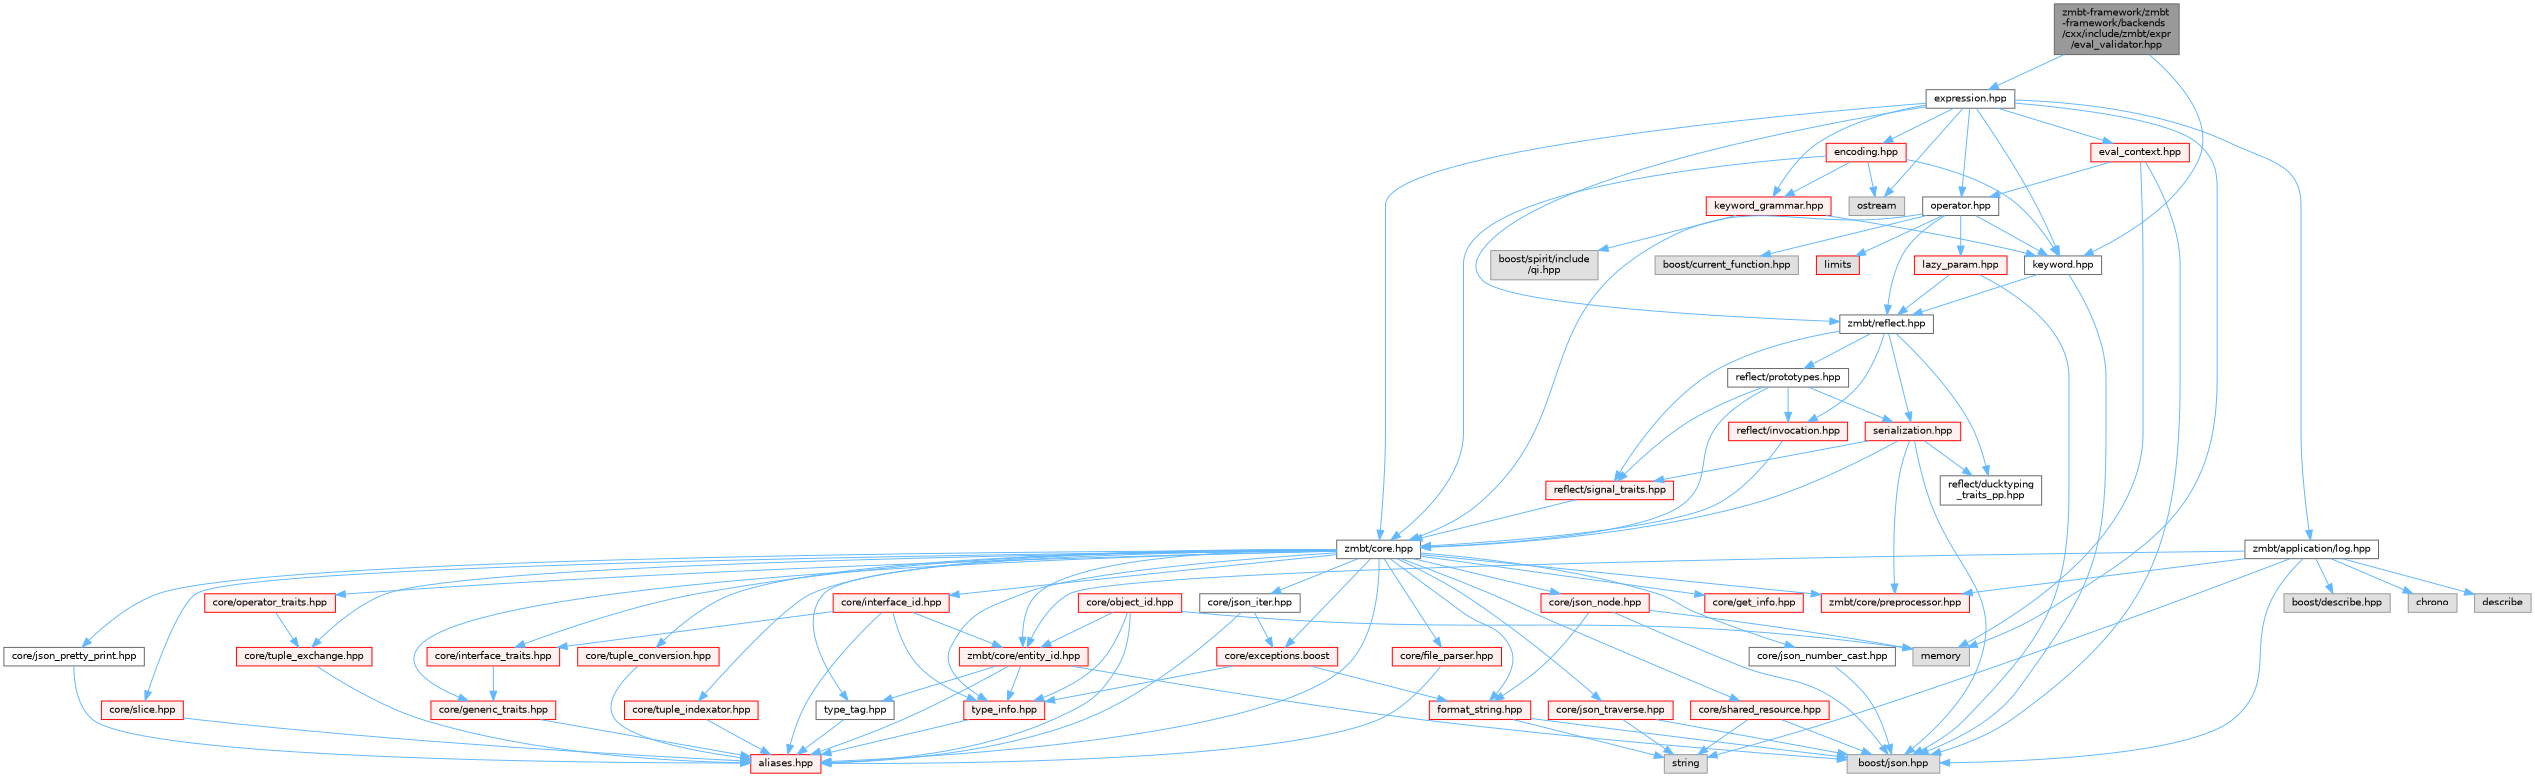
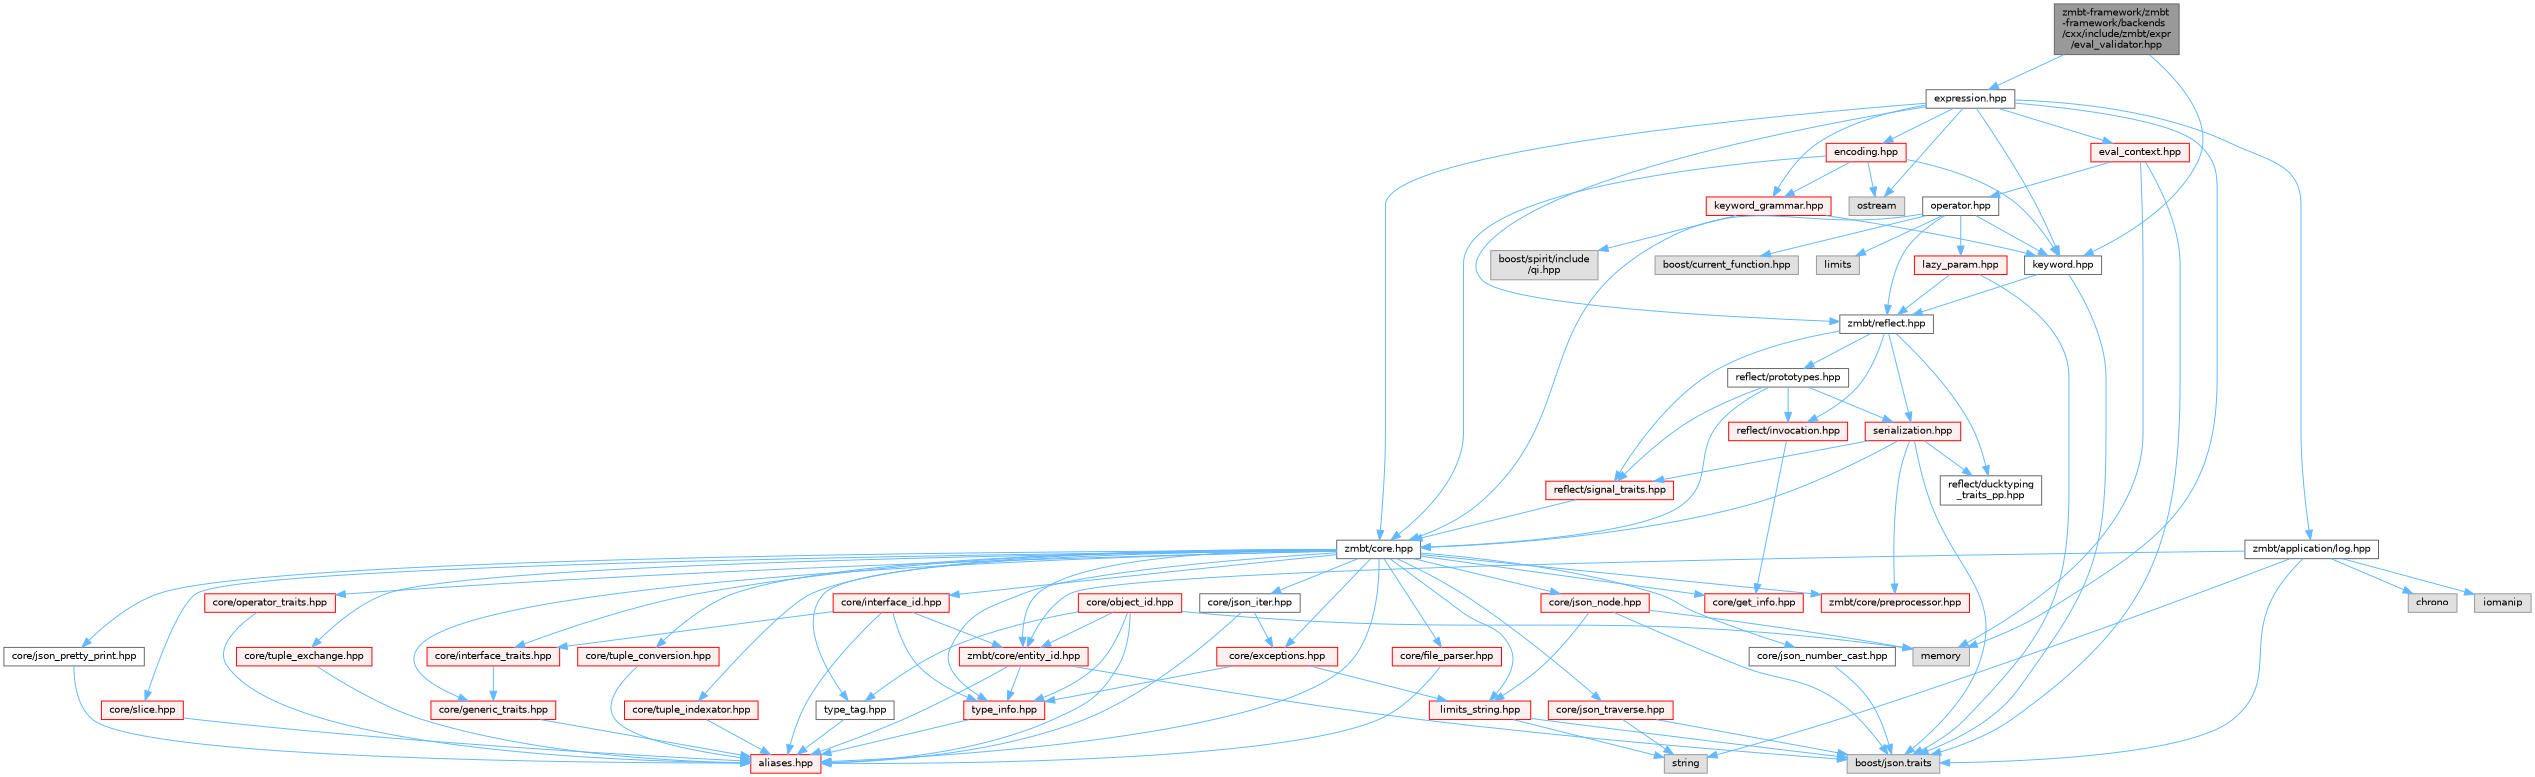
(1966, 148) -> none
(1838, 265) -> (1838, 265)
(1705, 509) -> (1772, 512)
(2115, 575) -> none
(2337, 603) -> none
(2503, 603) -> (2503, 603)
(284, 626) -> (368, 729)
(1277, 657) -> (1277, 657)
(949, 680) -> (965, 642)
(1480, 710) -> (1480, 710)
(1760, 710) -> none
(1893, 764) -> (1893, 764)
